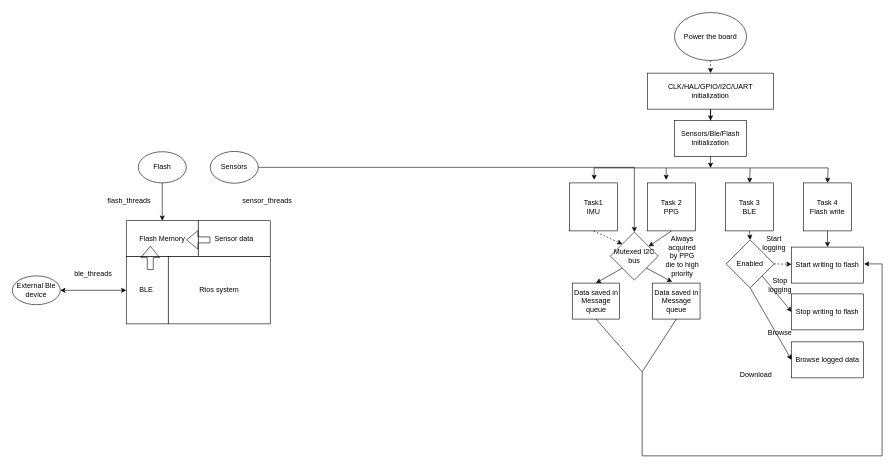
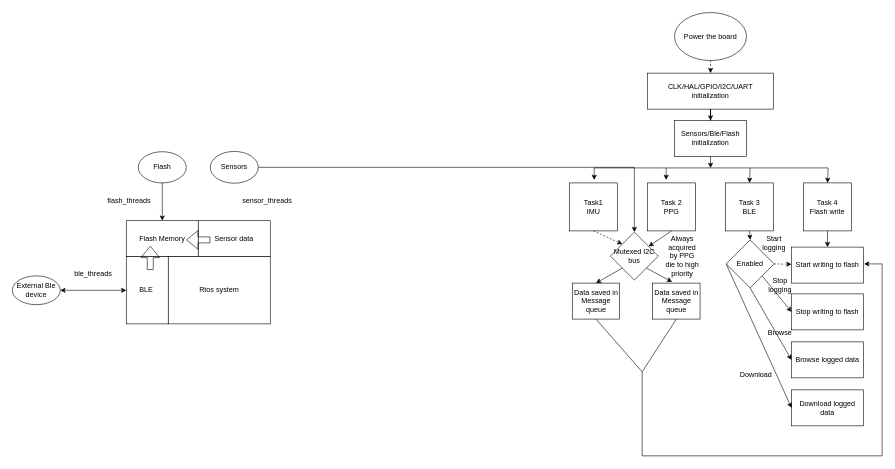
none -> (759, 337)
none -> (828, 408)
